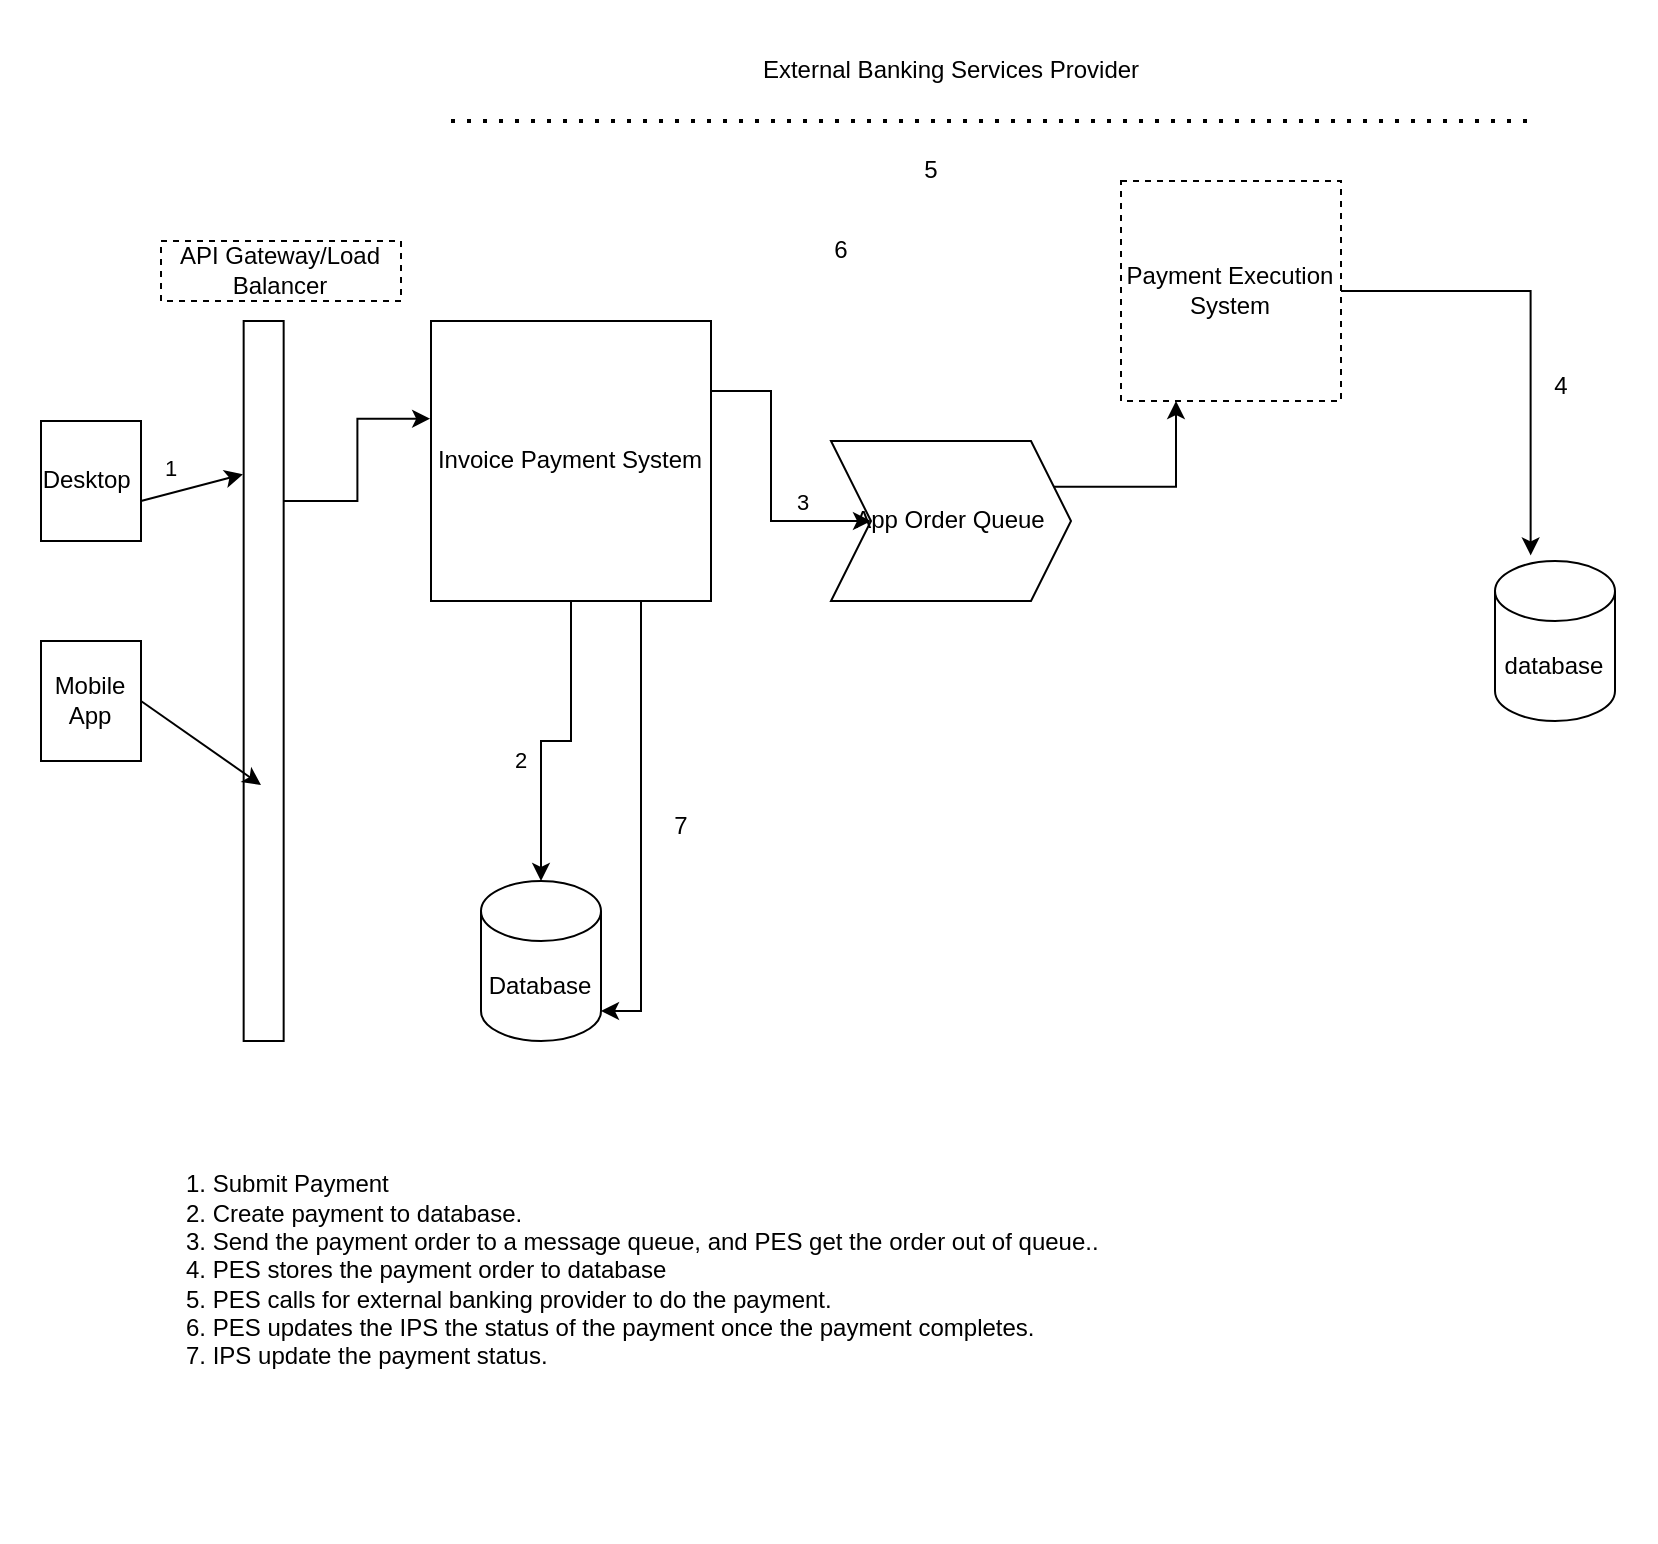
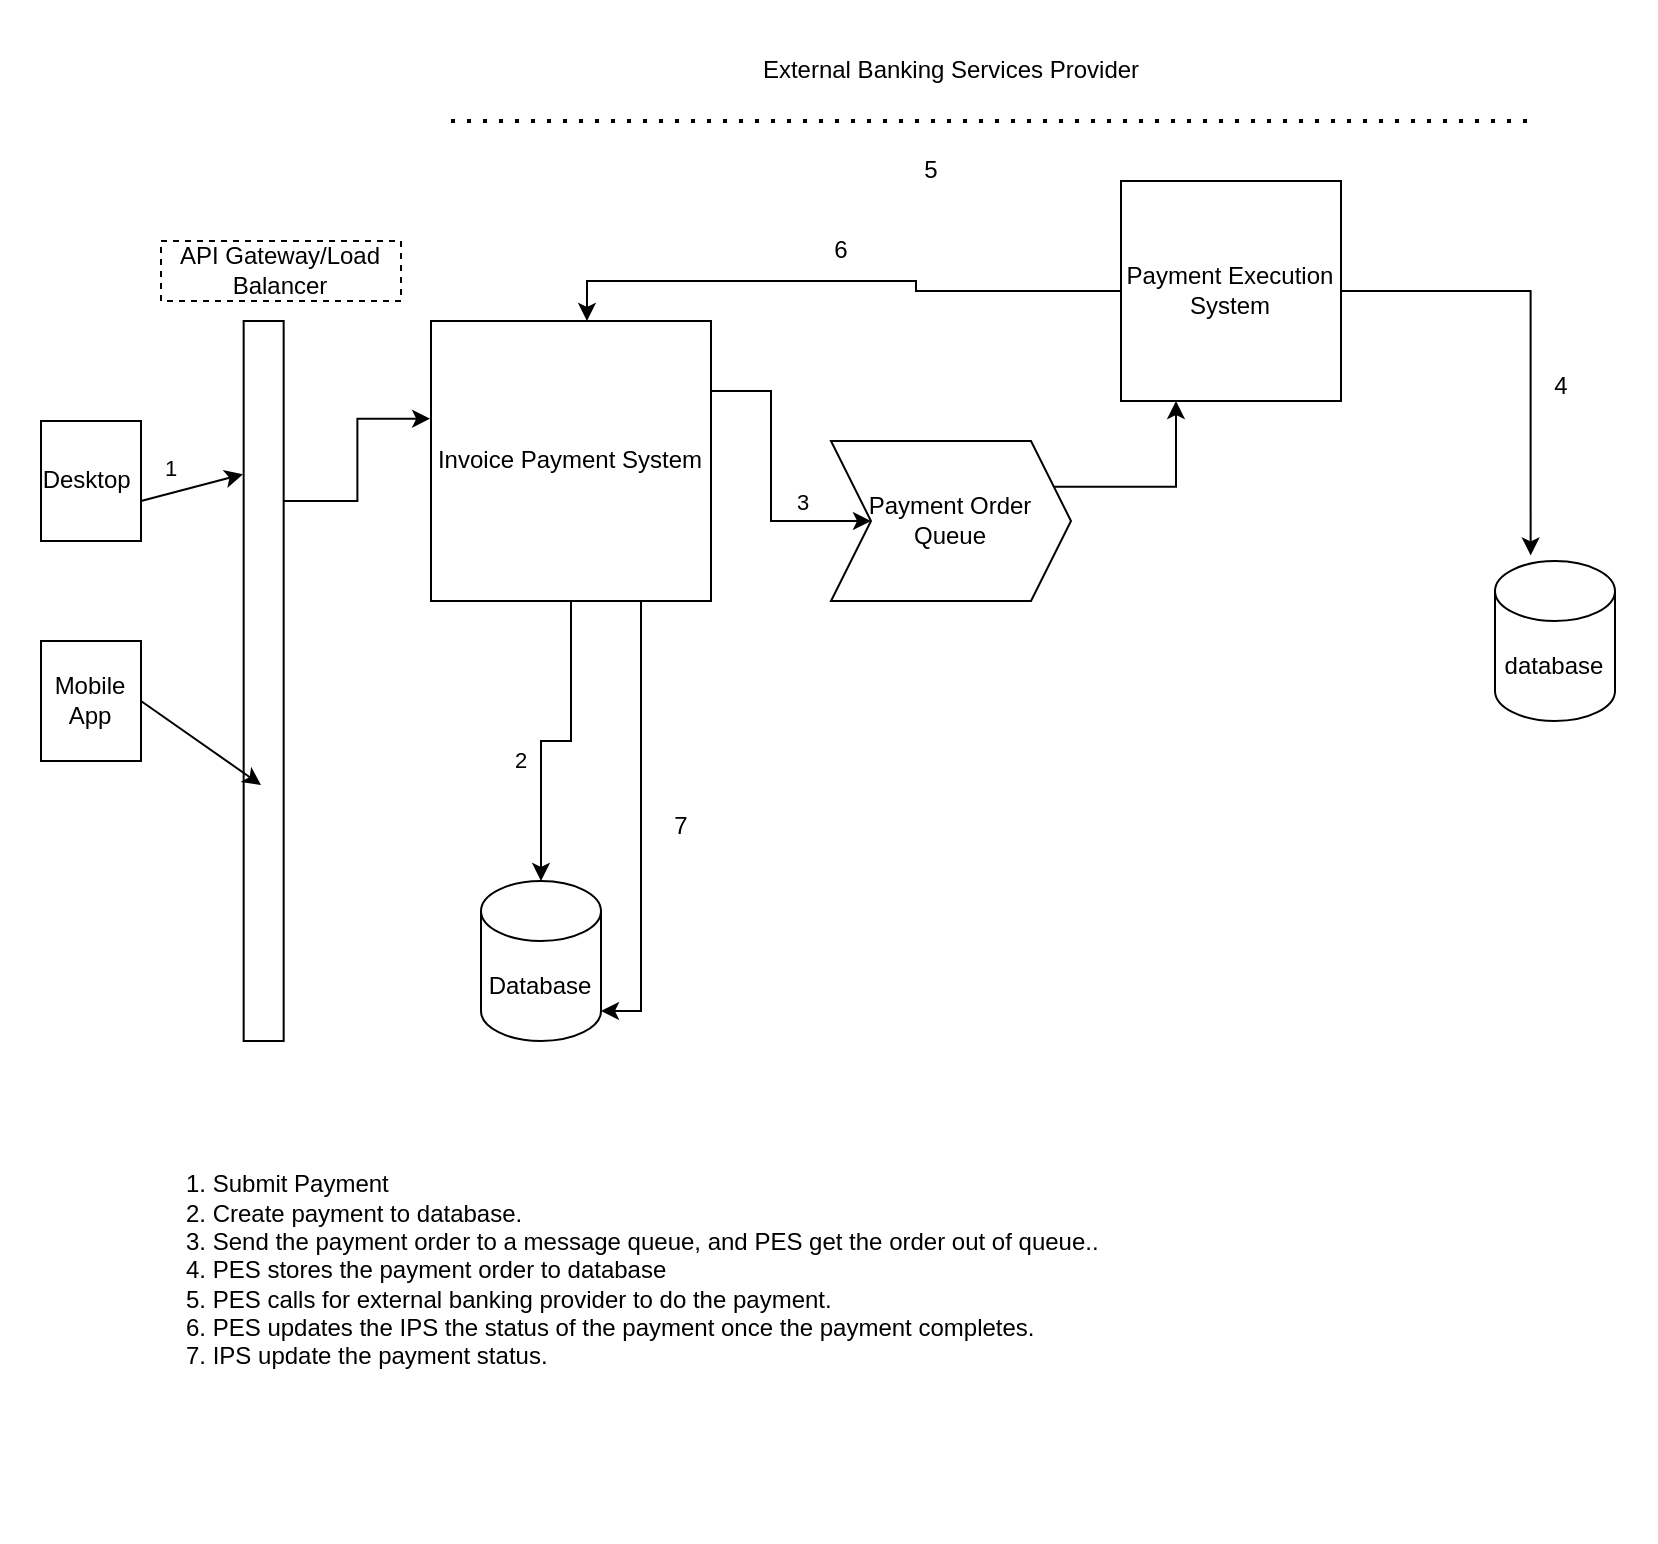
none -> (846, 281)
(1231, 291) -> (1231, 291)
(951, 521) -> (951, 521)
